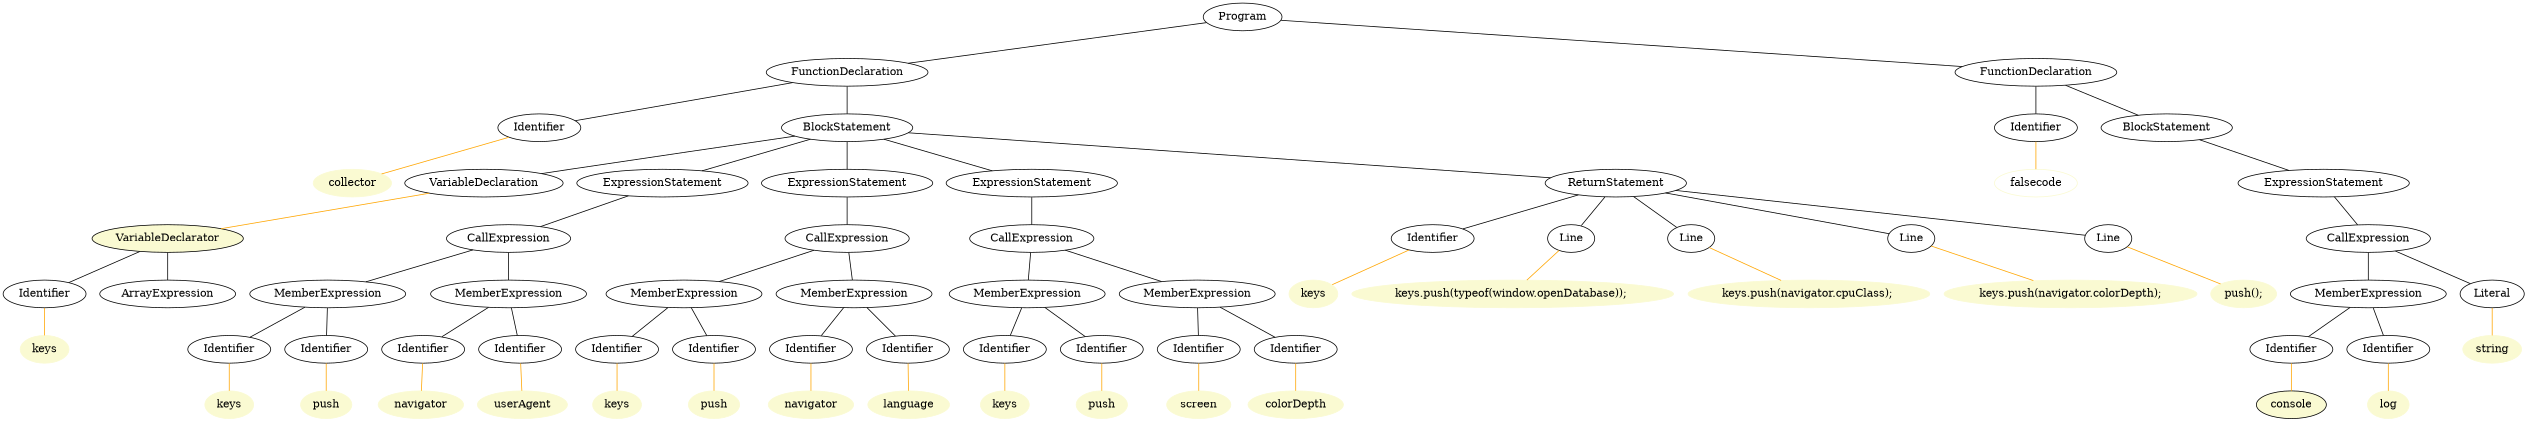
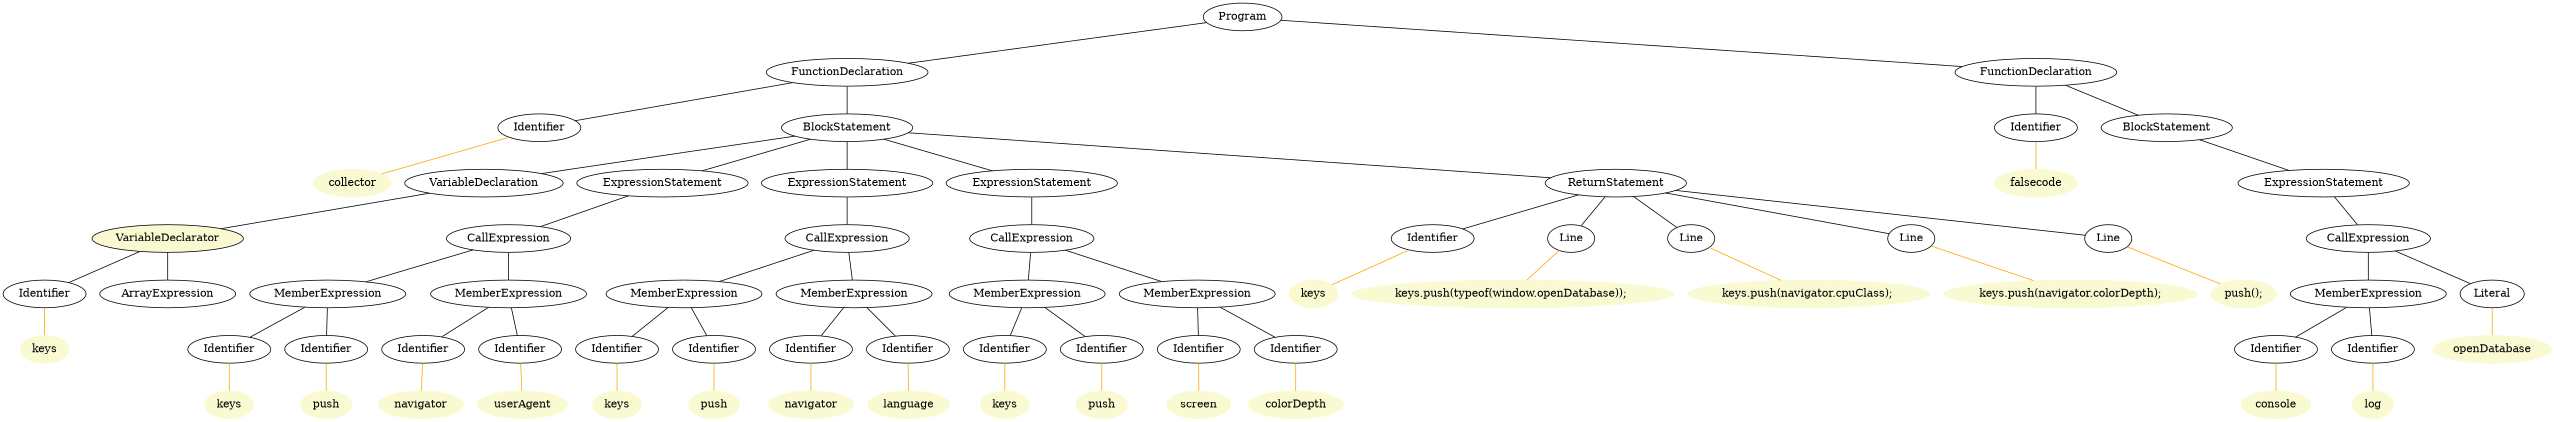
(2036, 183) -> (2036, 183)
(325, 211) -> (325, 211)
(2492, 349) -> (2492, 349)
(2291, 405) -> (2276, 405)
